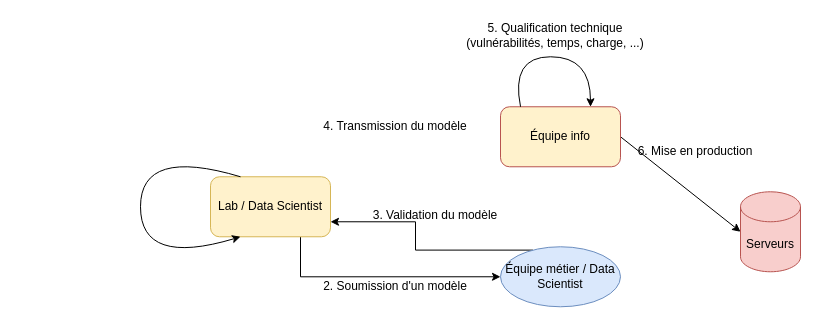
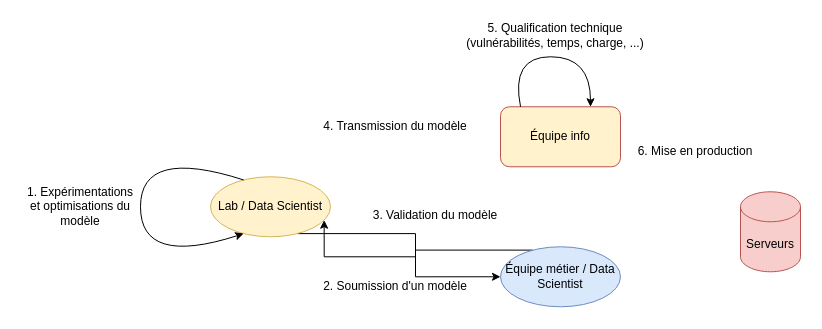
(678, 182) -> none
none -> (81, 207)
(271, 207) -> (271, 207)
